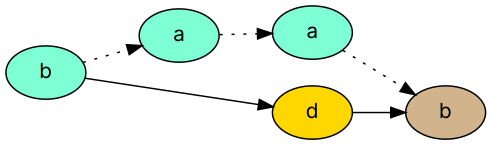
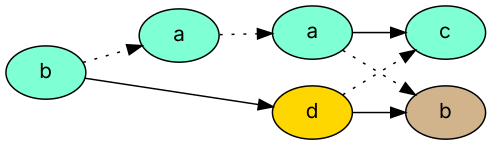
none -> (446, 33)
